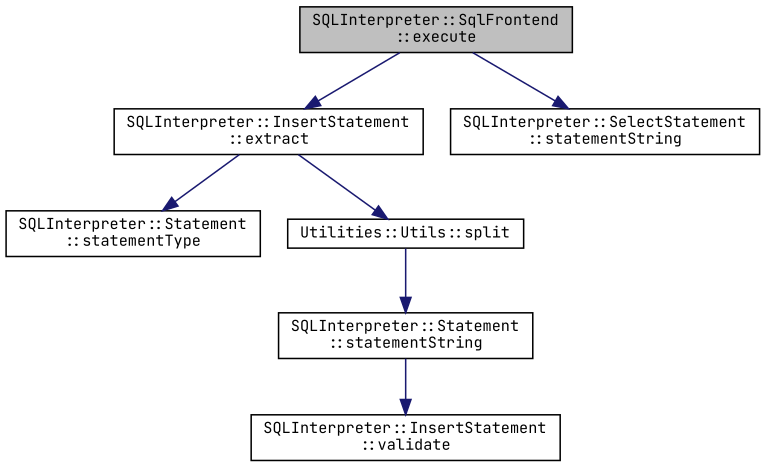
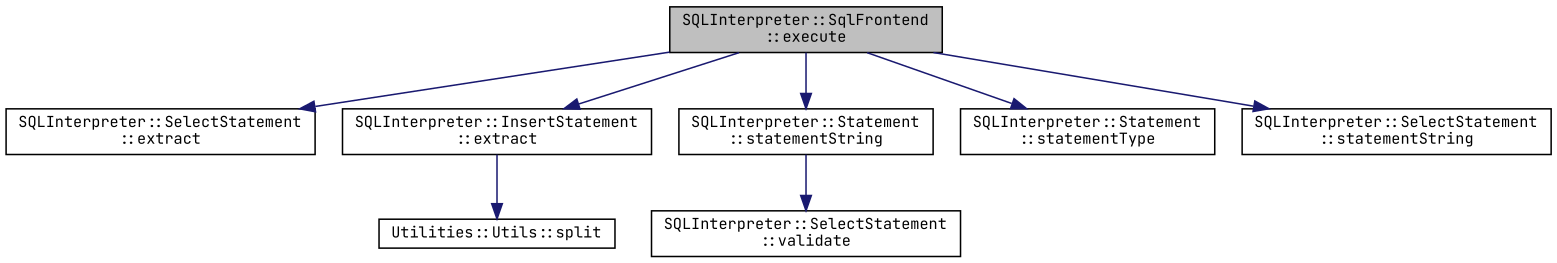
none -> (161, 132)
(207, 178) -> (939, 78)
(406, 273) -> (806, 73)
(406, 438) -> (806, 234)
